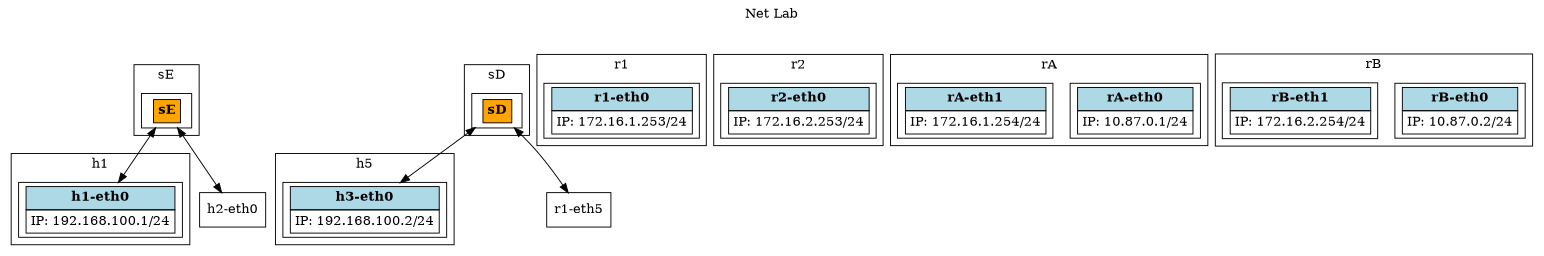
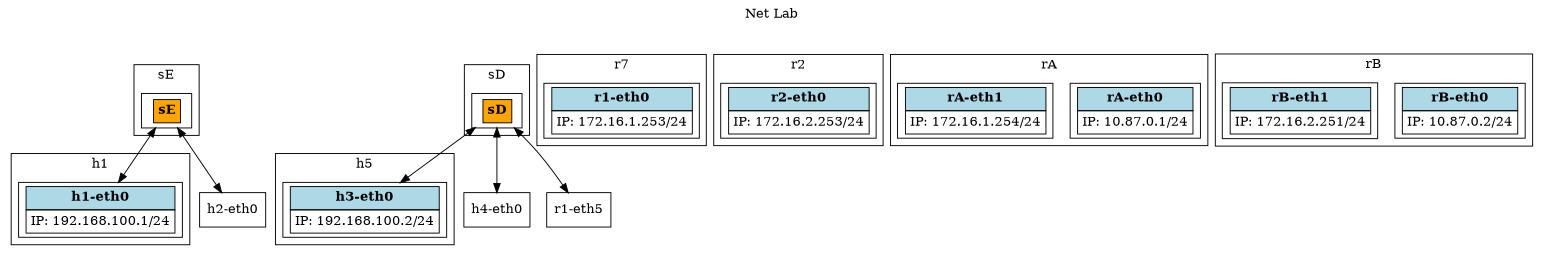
(622, 65) -> (622, 65)
(1300, 122) -> (1300, 122)
none -> (497, 210)
